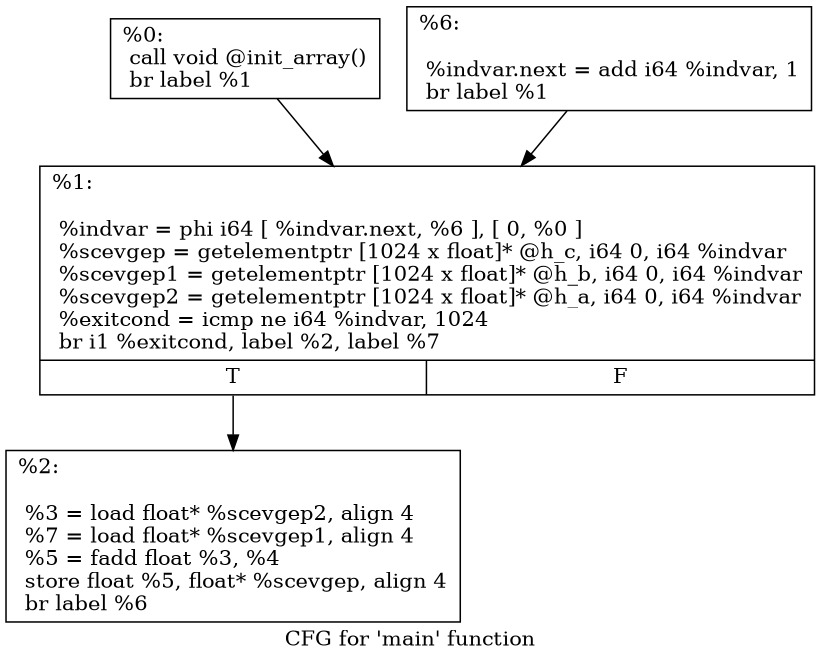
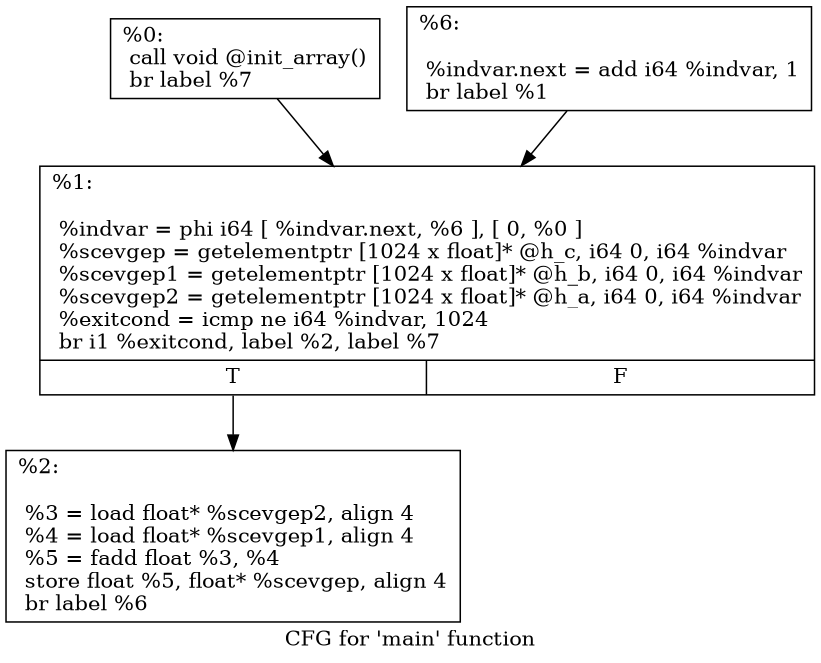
(188, 80) -> (188, 80)
(217, 536) -> (217, 536)
